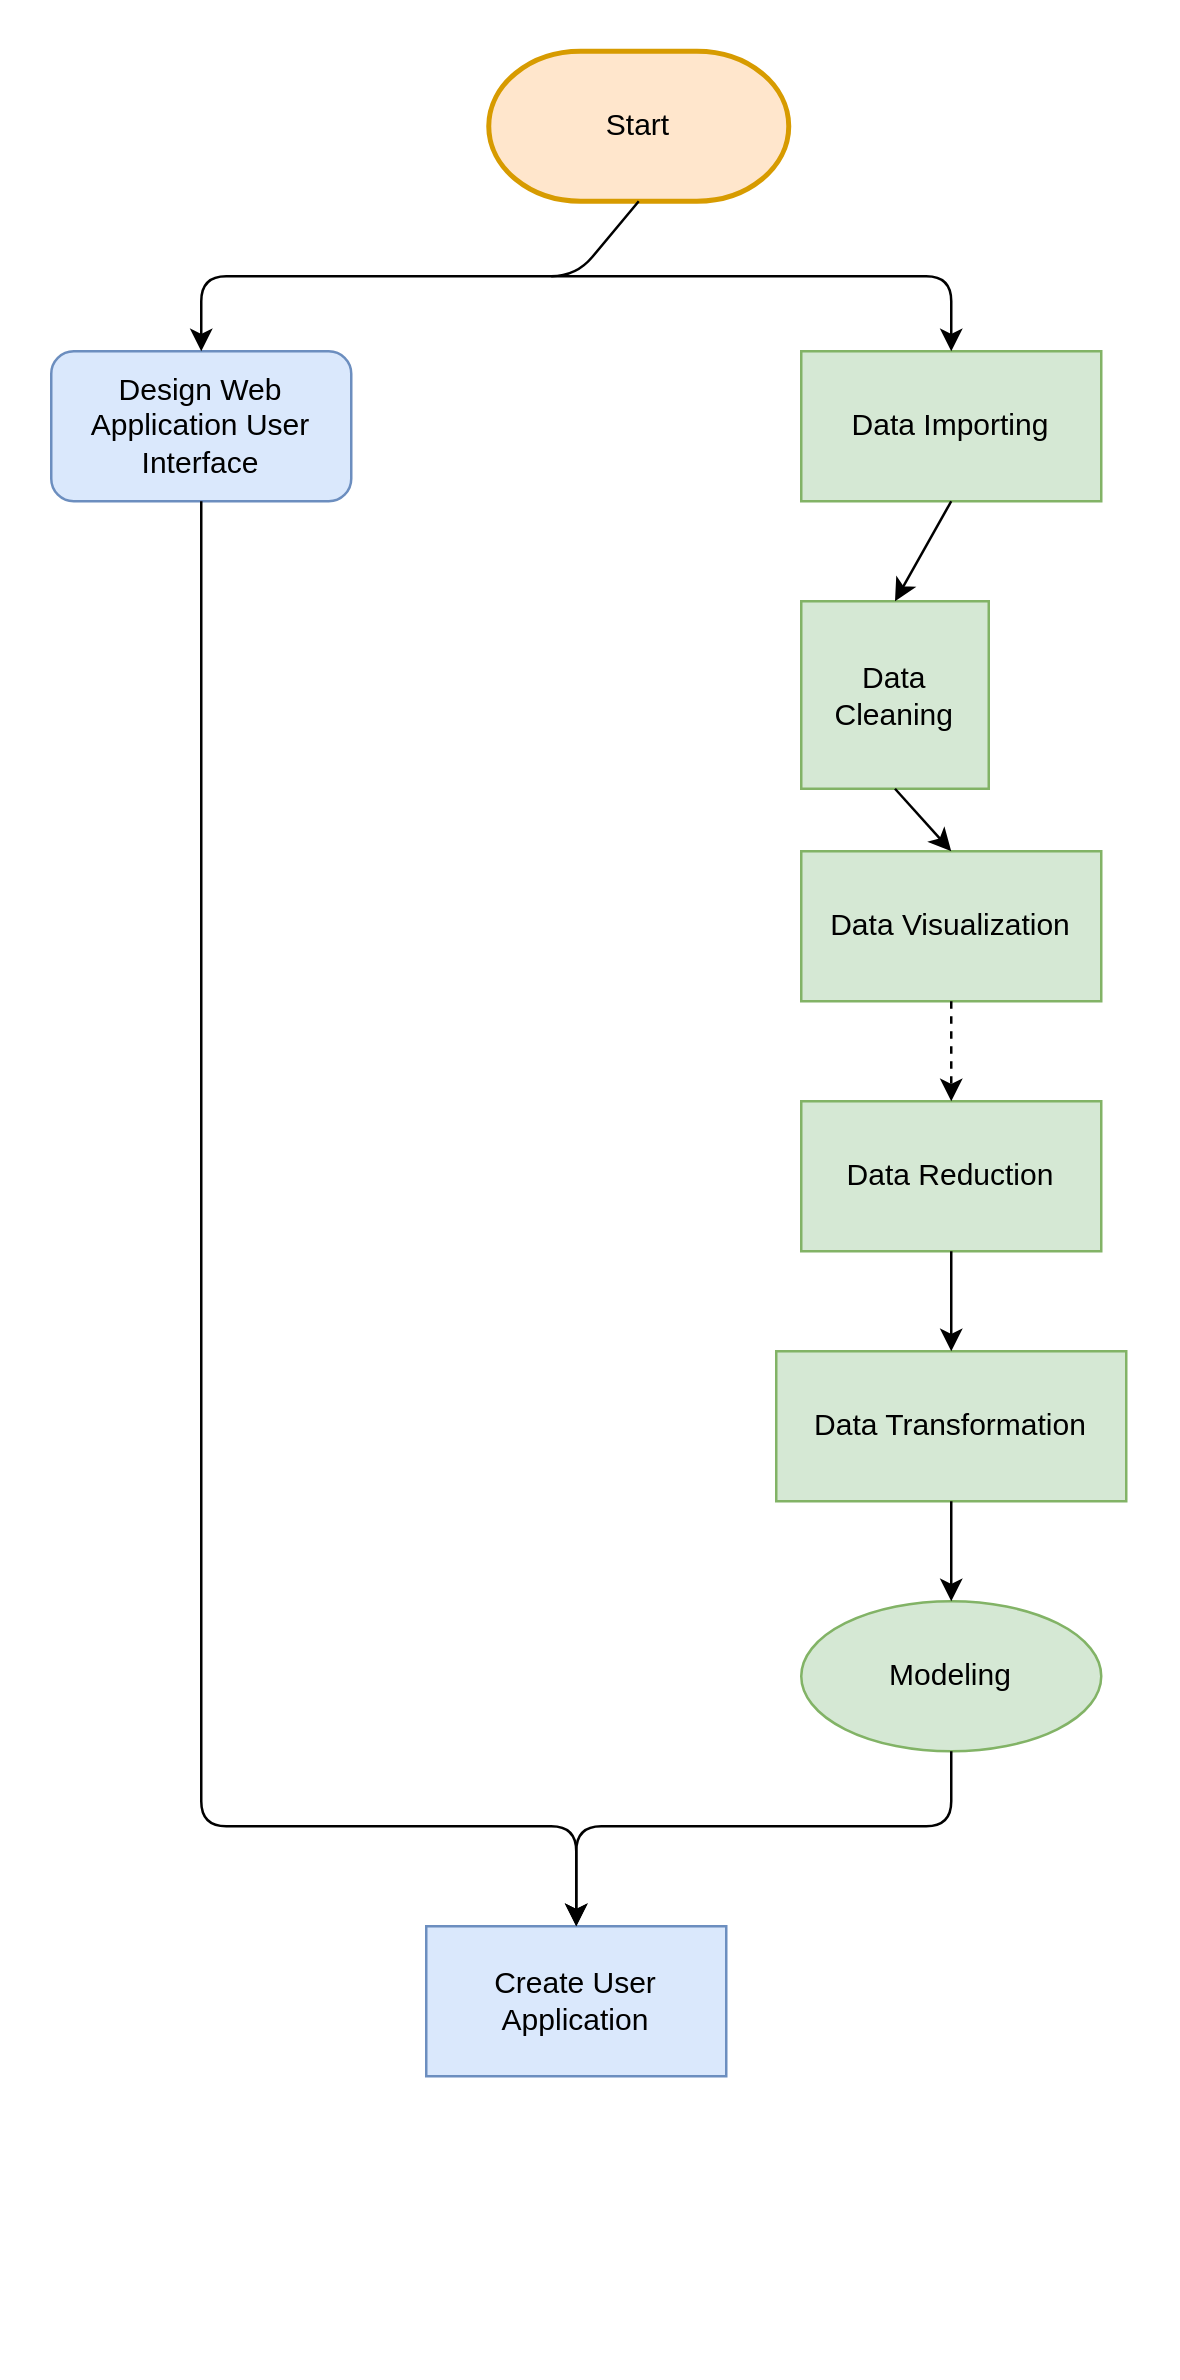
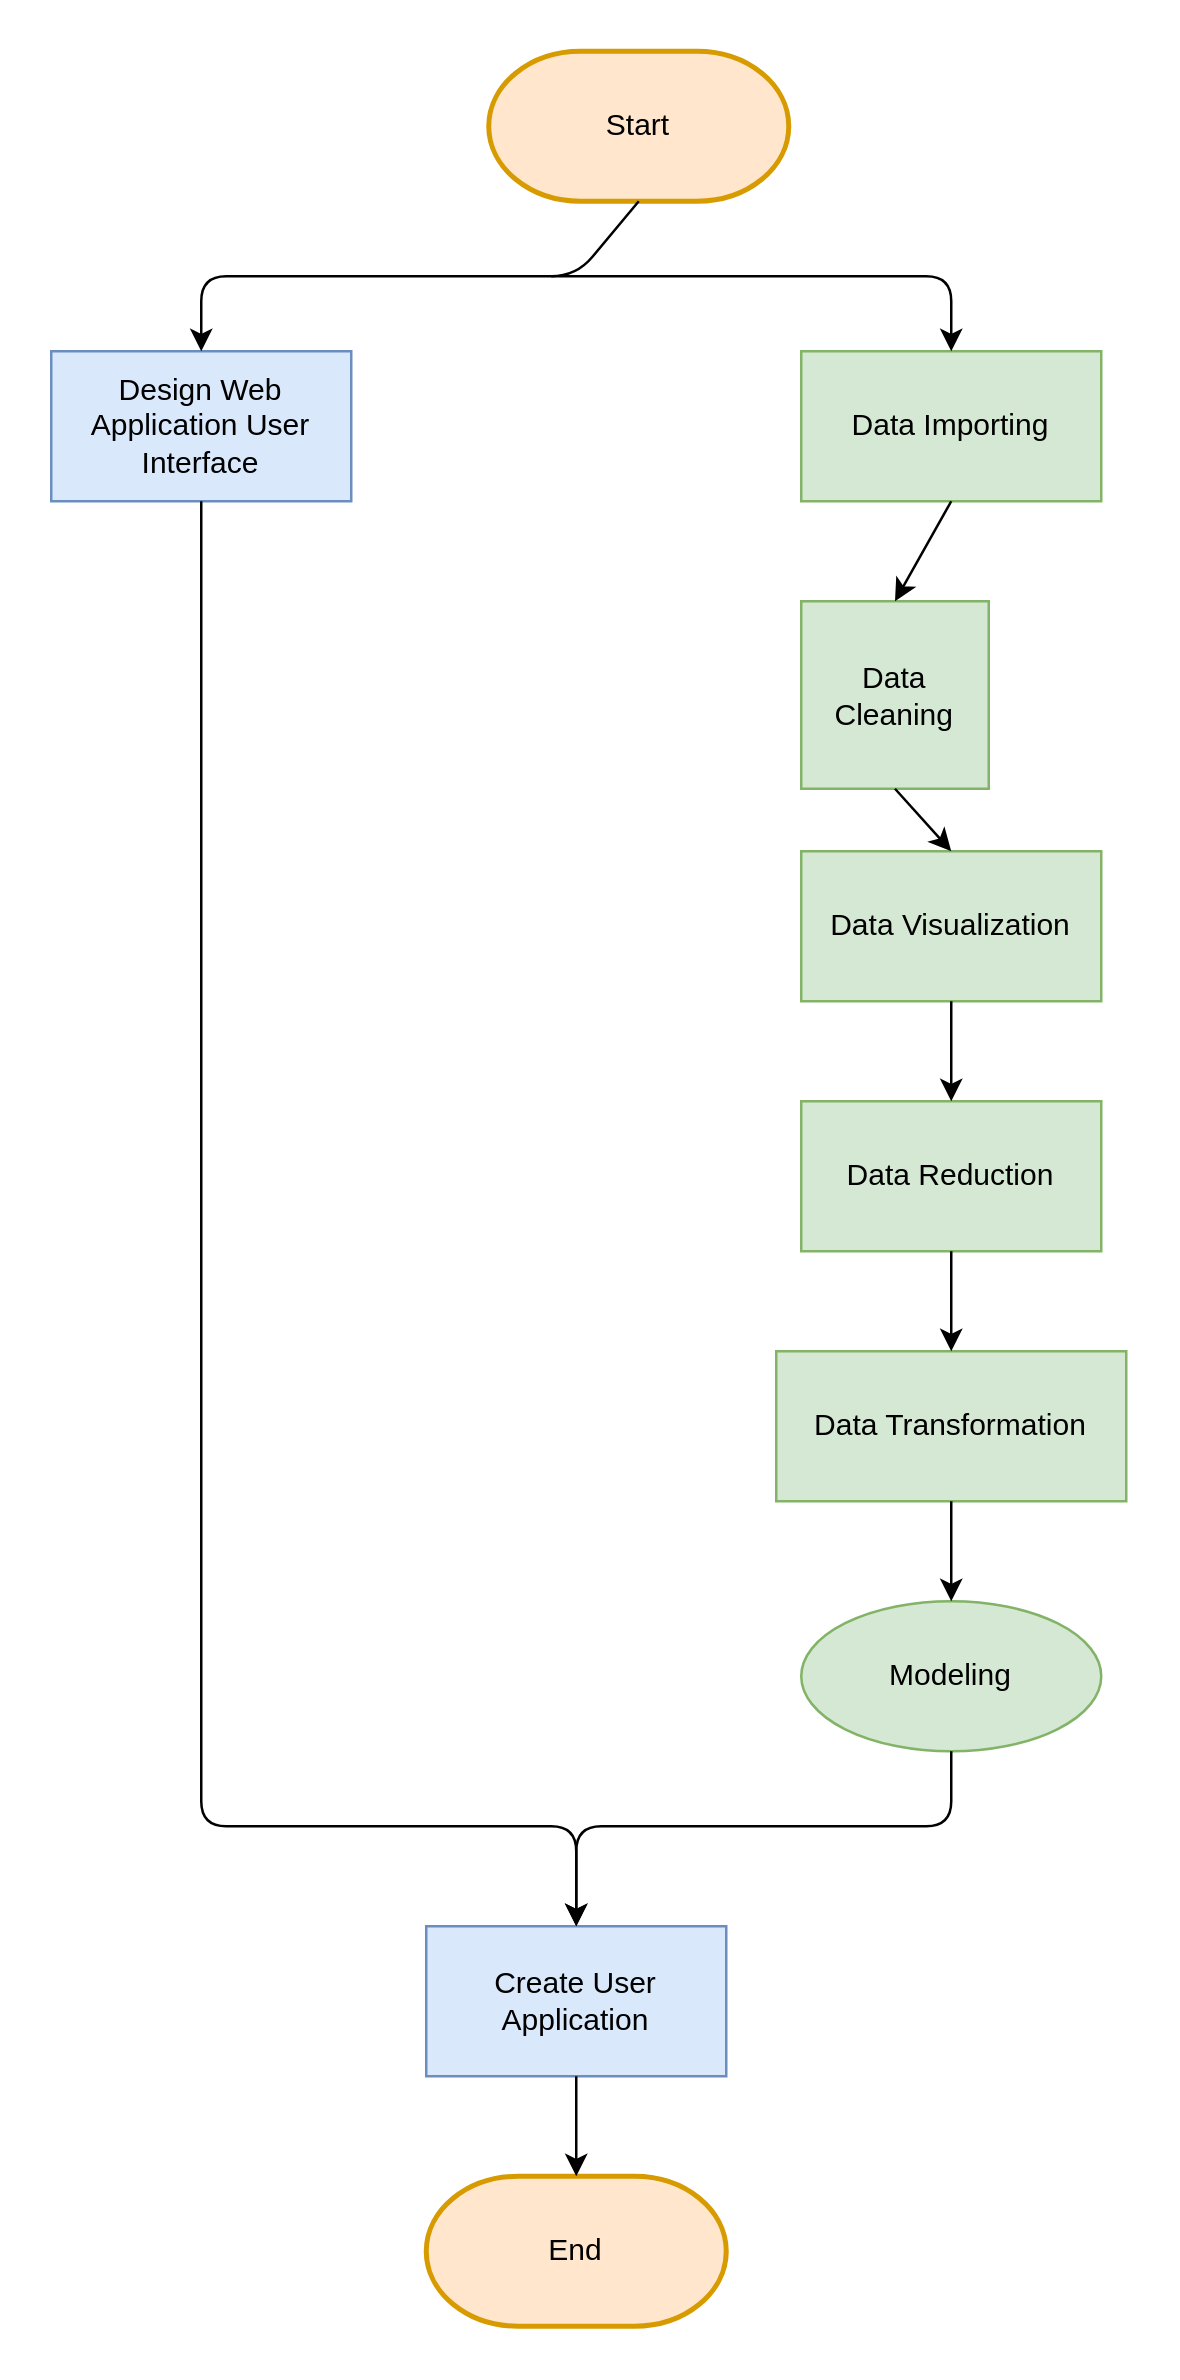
(201, 426) -> (201, 426)
(951, 1042) -> (951, 1042)
none -> (576, 2118)
none -> (576, 2251)
